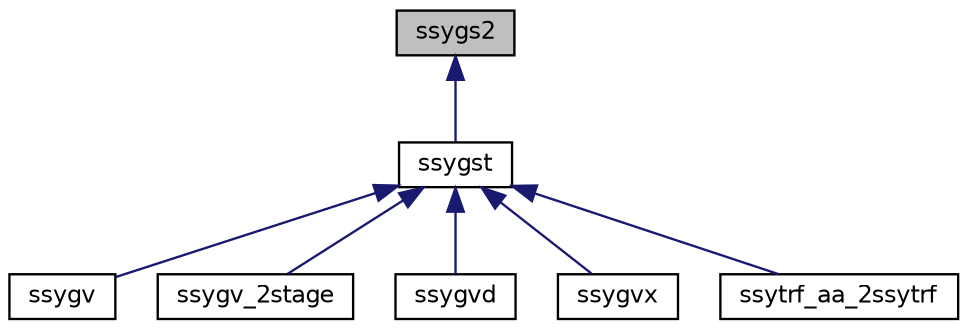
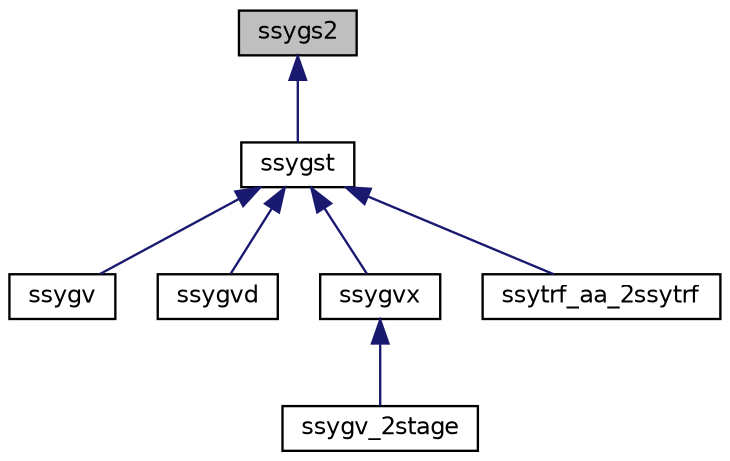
(345, 237) -> (380, 375)
